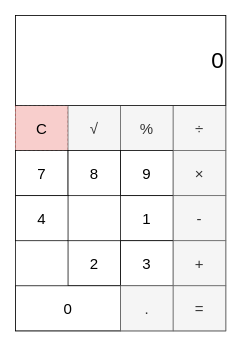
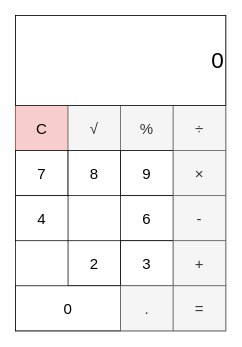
(42, 128) -> (42, 128)
(147, 218) -> (147, 218)
